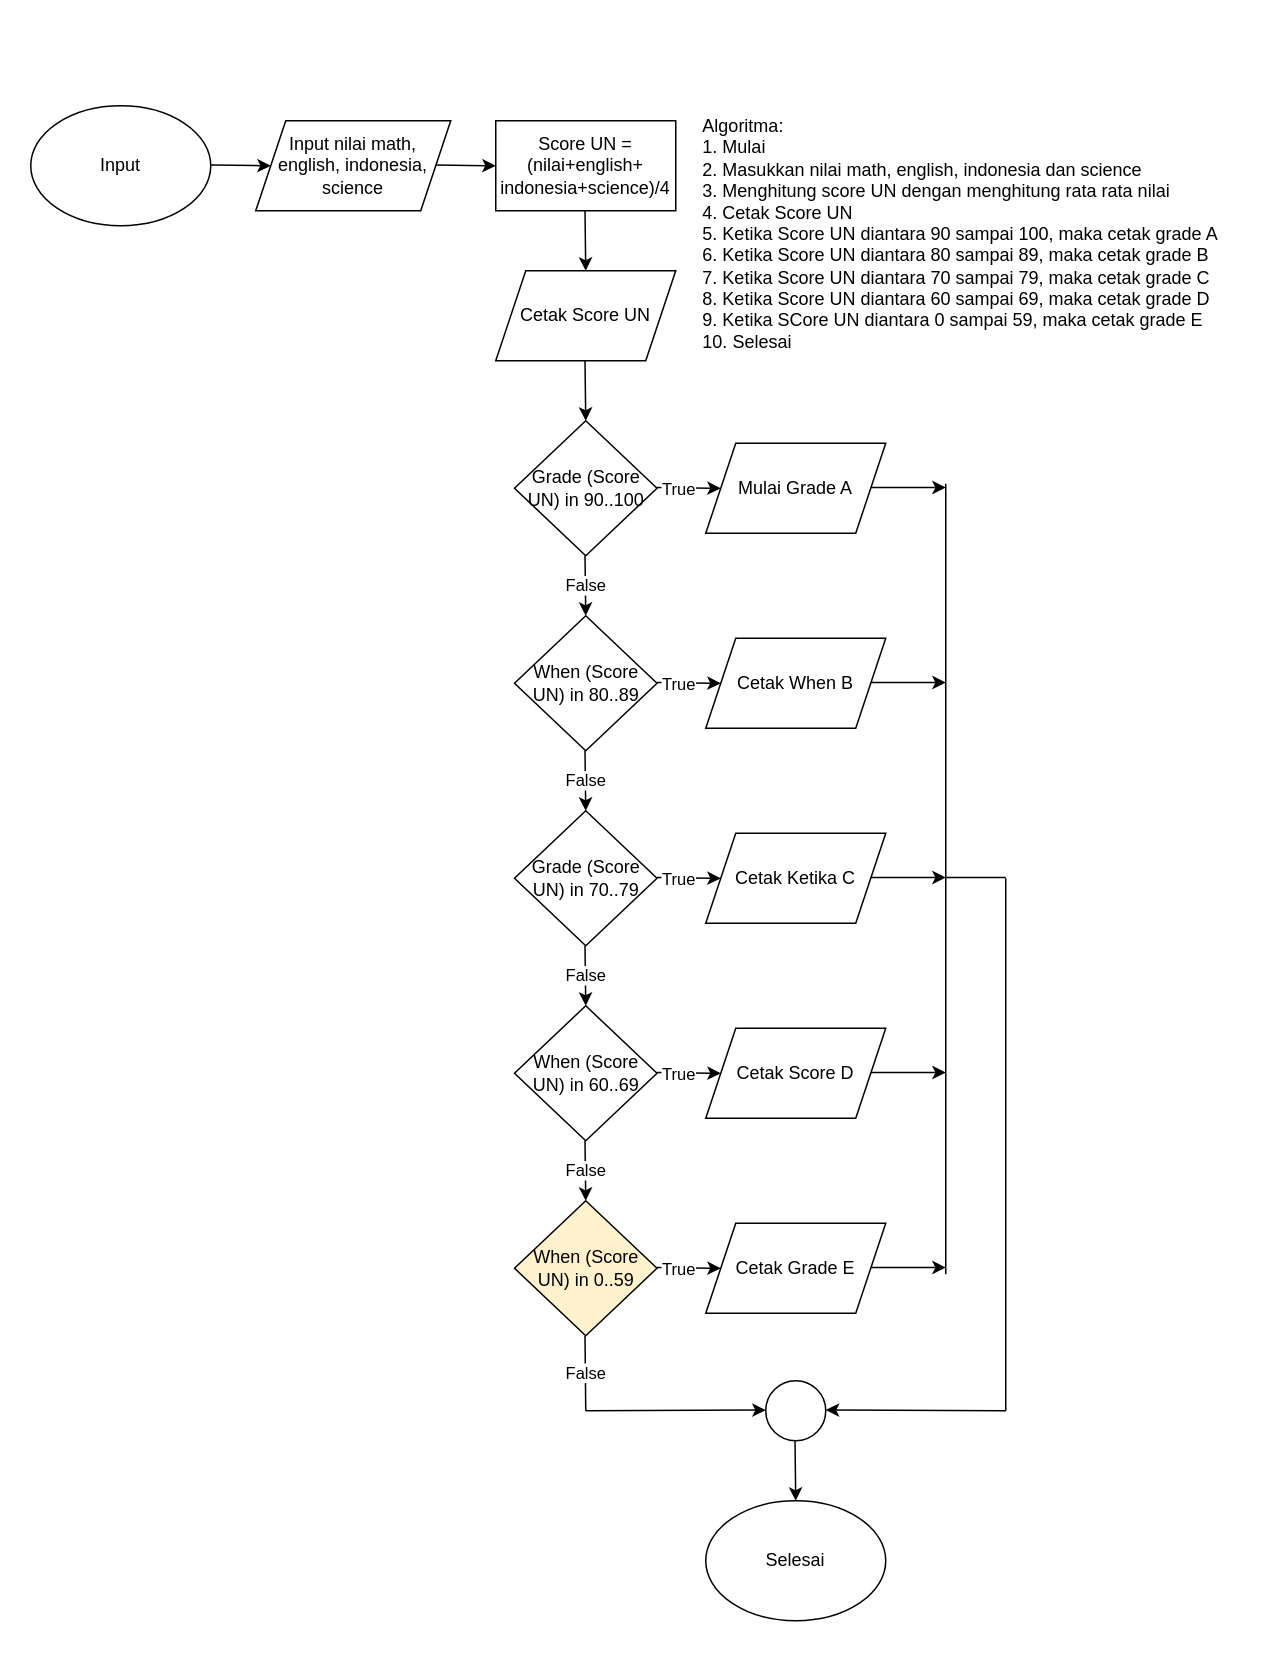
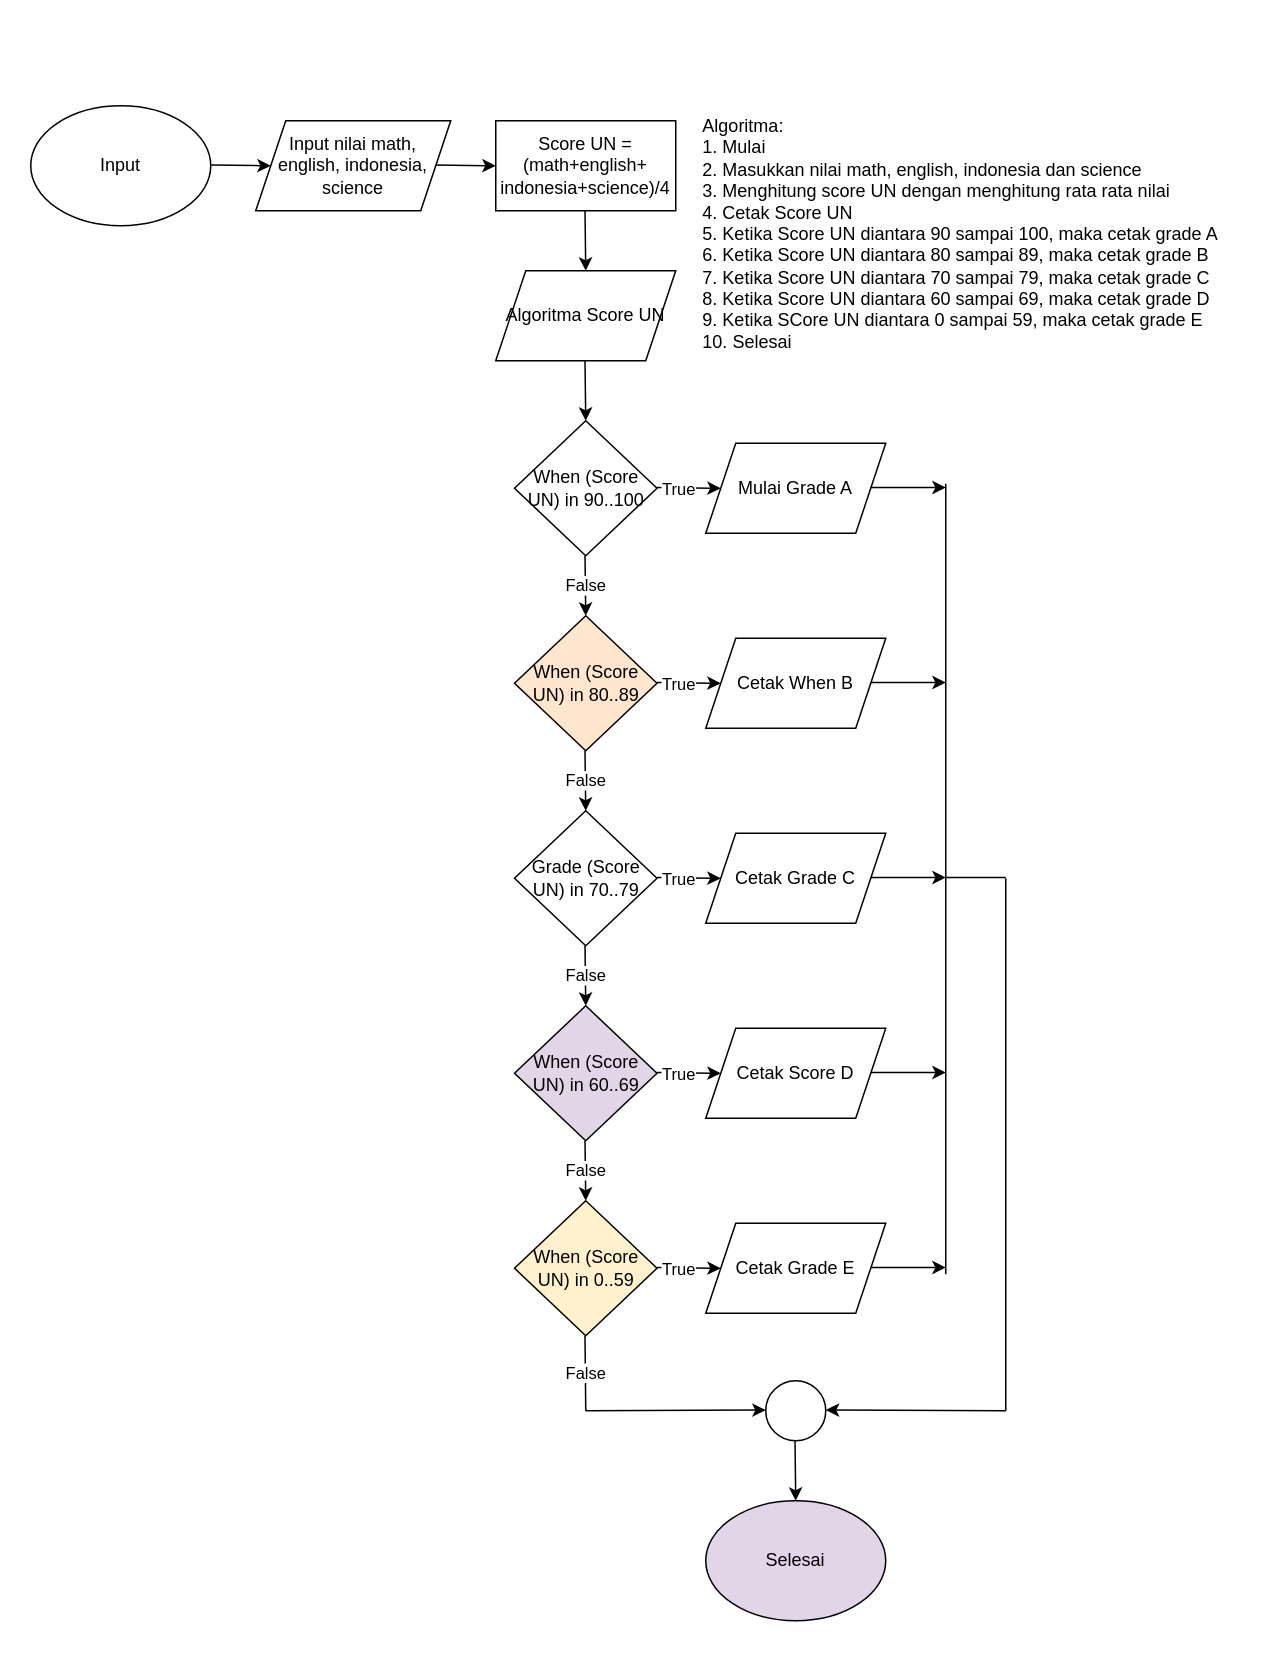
(586, 166) -> (586, 166)
(586, 316) -> (586, 316)
(587, 488) -> (587, 488)
(586, 683) -> (586, 683)
(796, 878) -> (796, 878)
(586, 1073) -> (586, 1073)
(796, 1561) -> (796, 1561)
